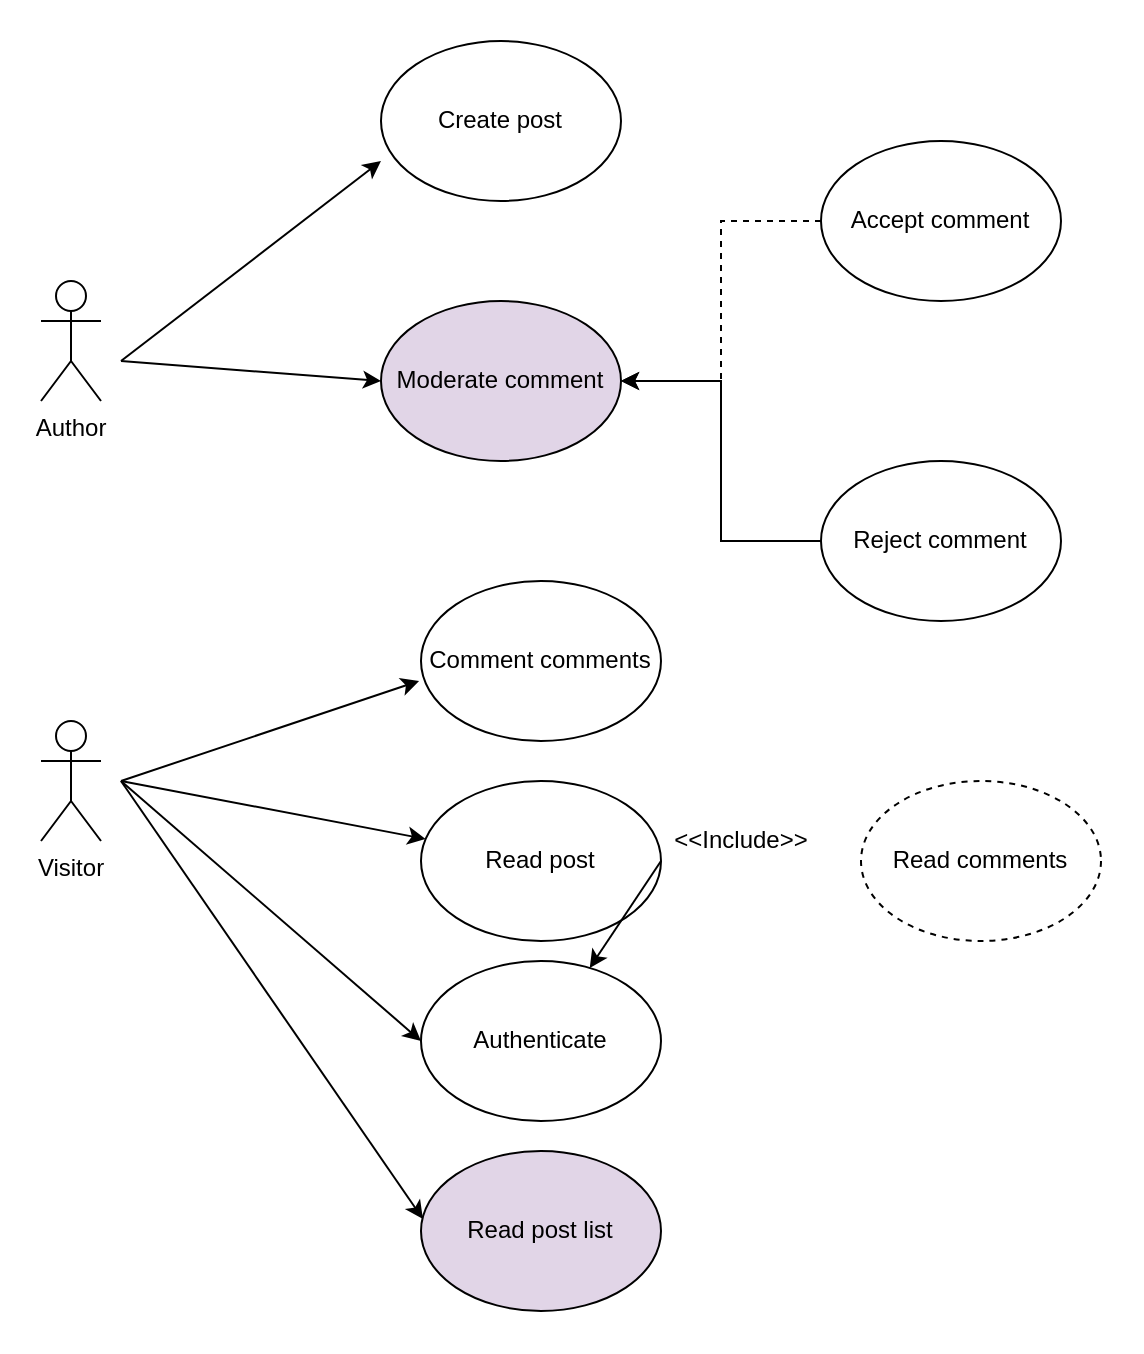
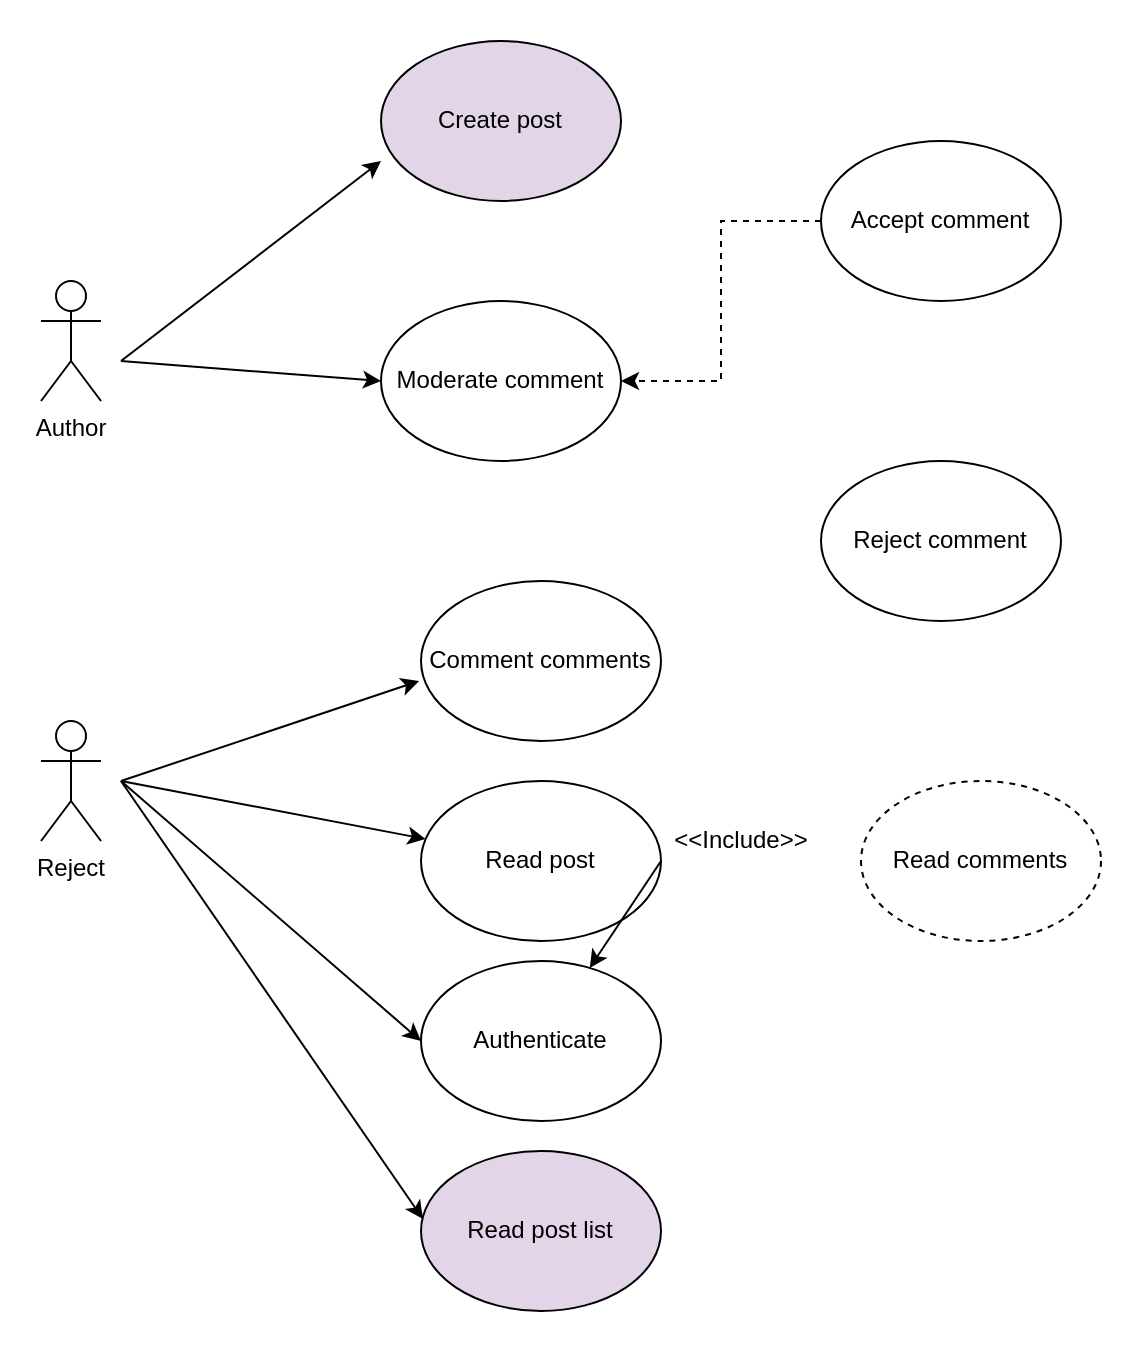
(501, 121) -> (501, 121)
(501, 381) -> (501, 381)
(721, 513) -> none
(72, 869) -> (72, 869)
